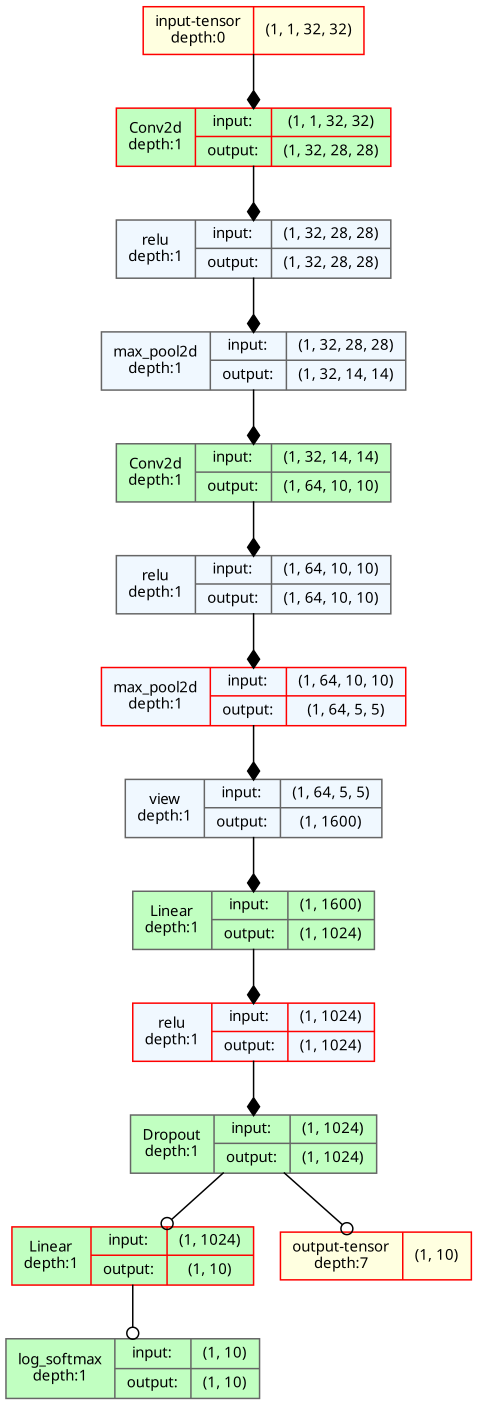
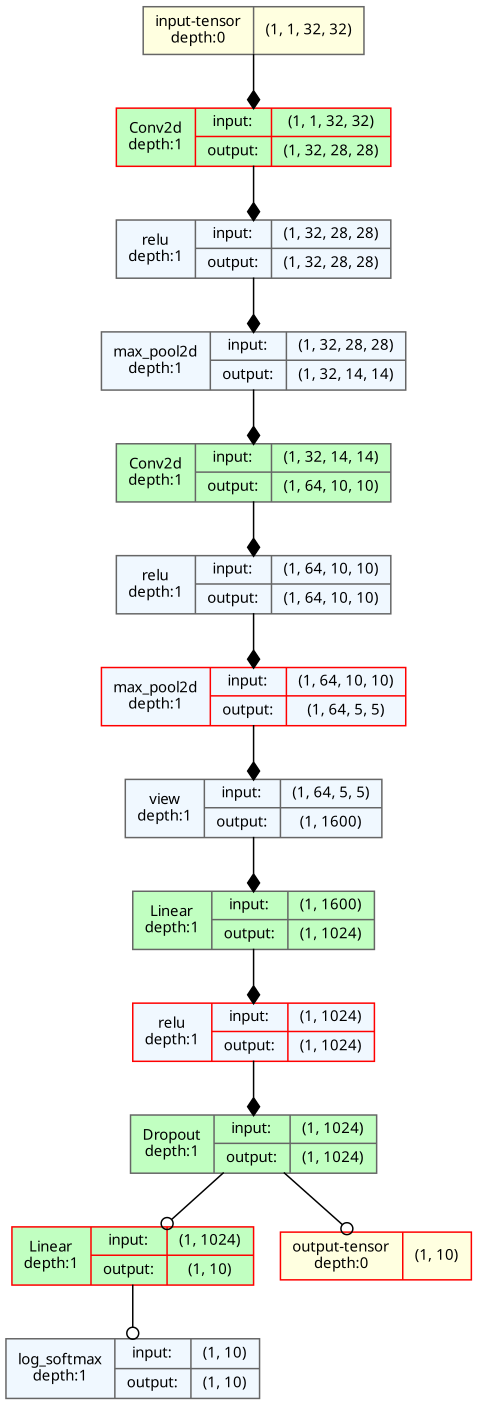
(254, 31) -> (254, 31)
(342, 1263) -> (342, 1263)
(133, 1369) -> (133, 1369)
